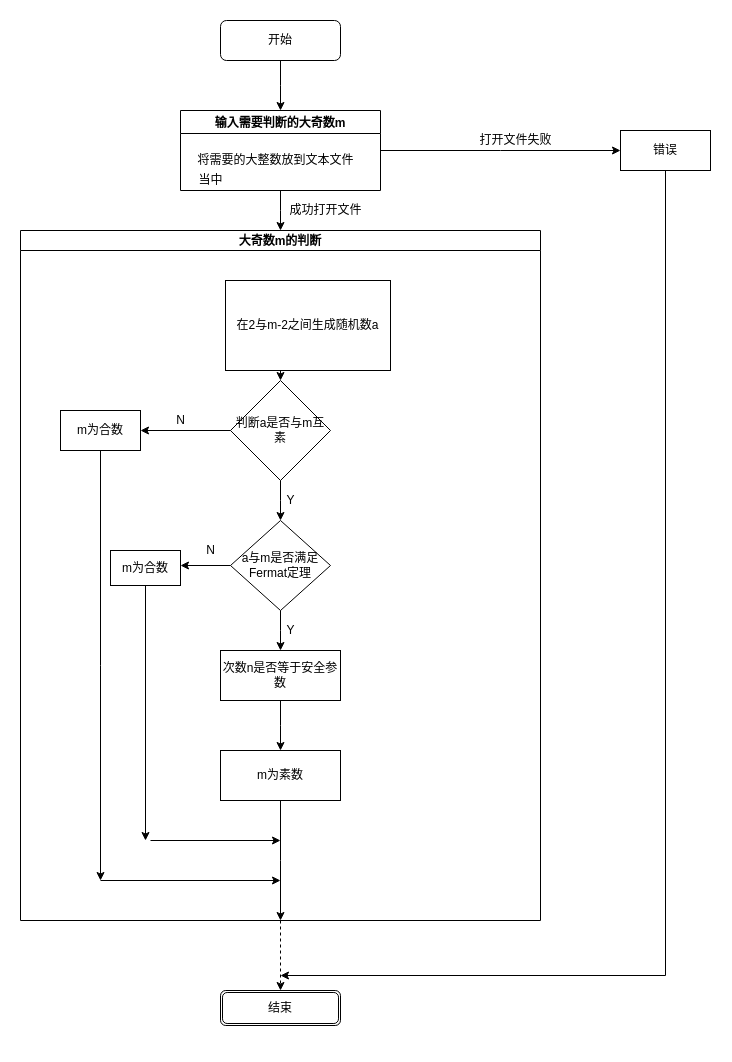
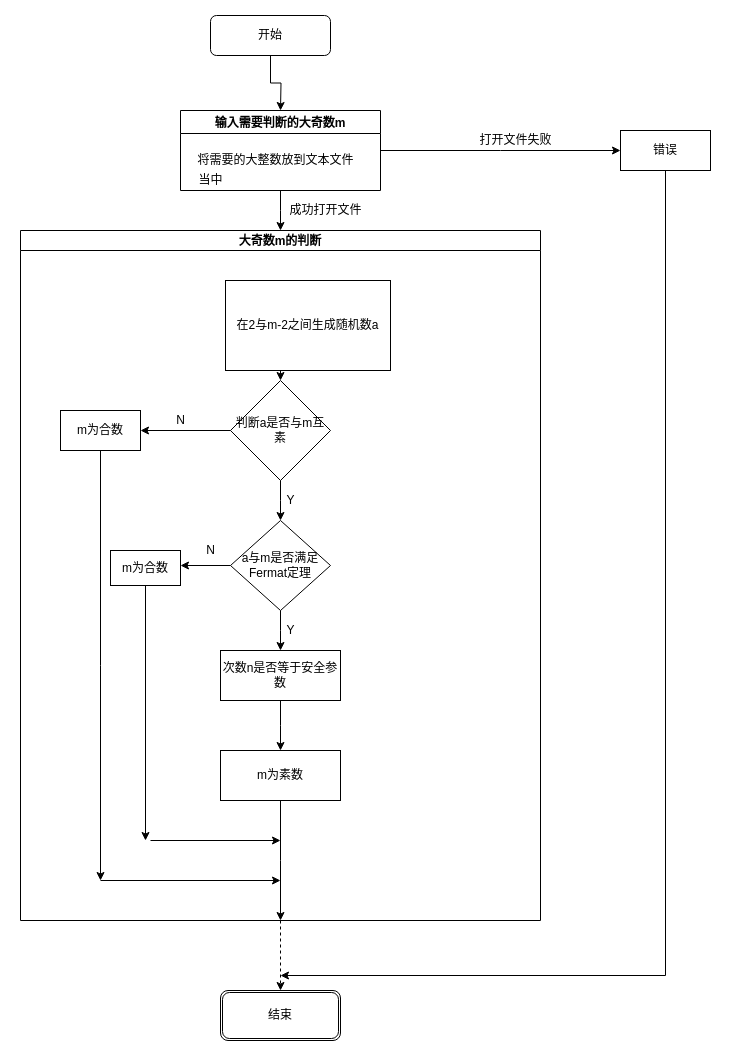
(281, 41) -> (271, 36)
(281, 1008) -> (281, 1016)
